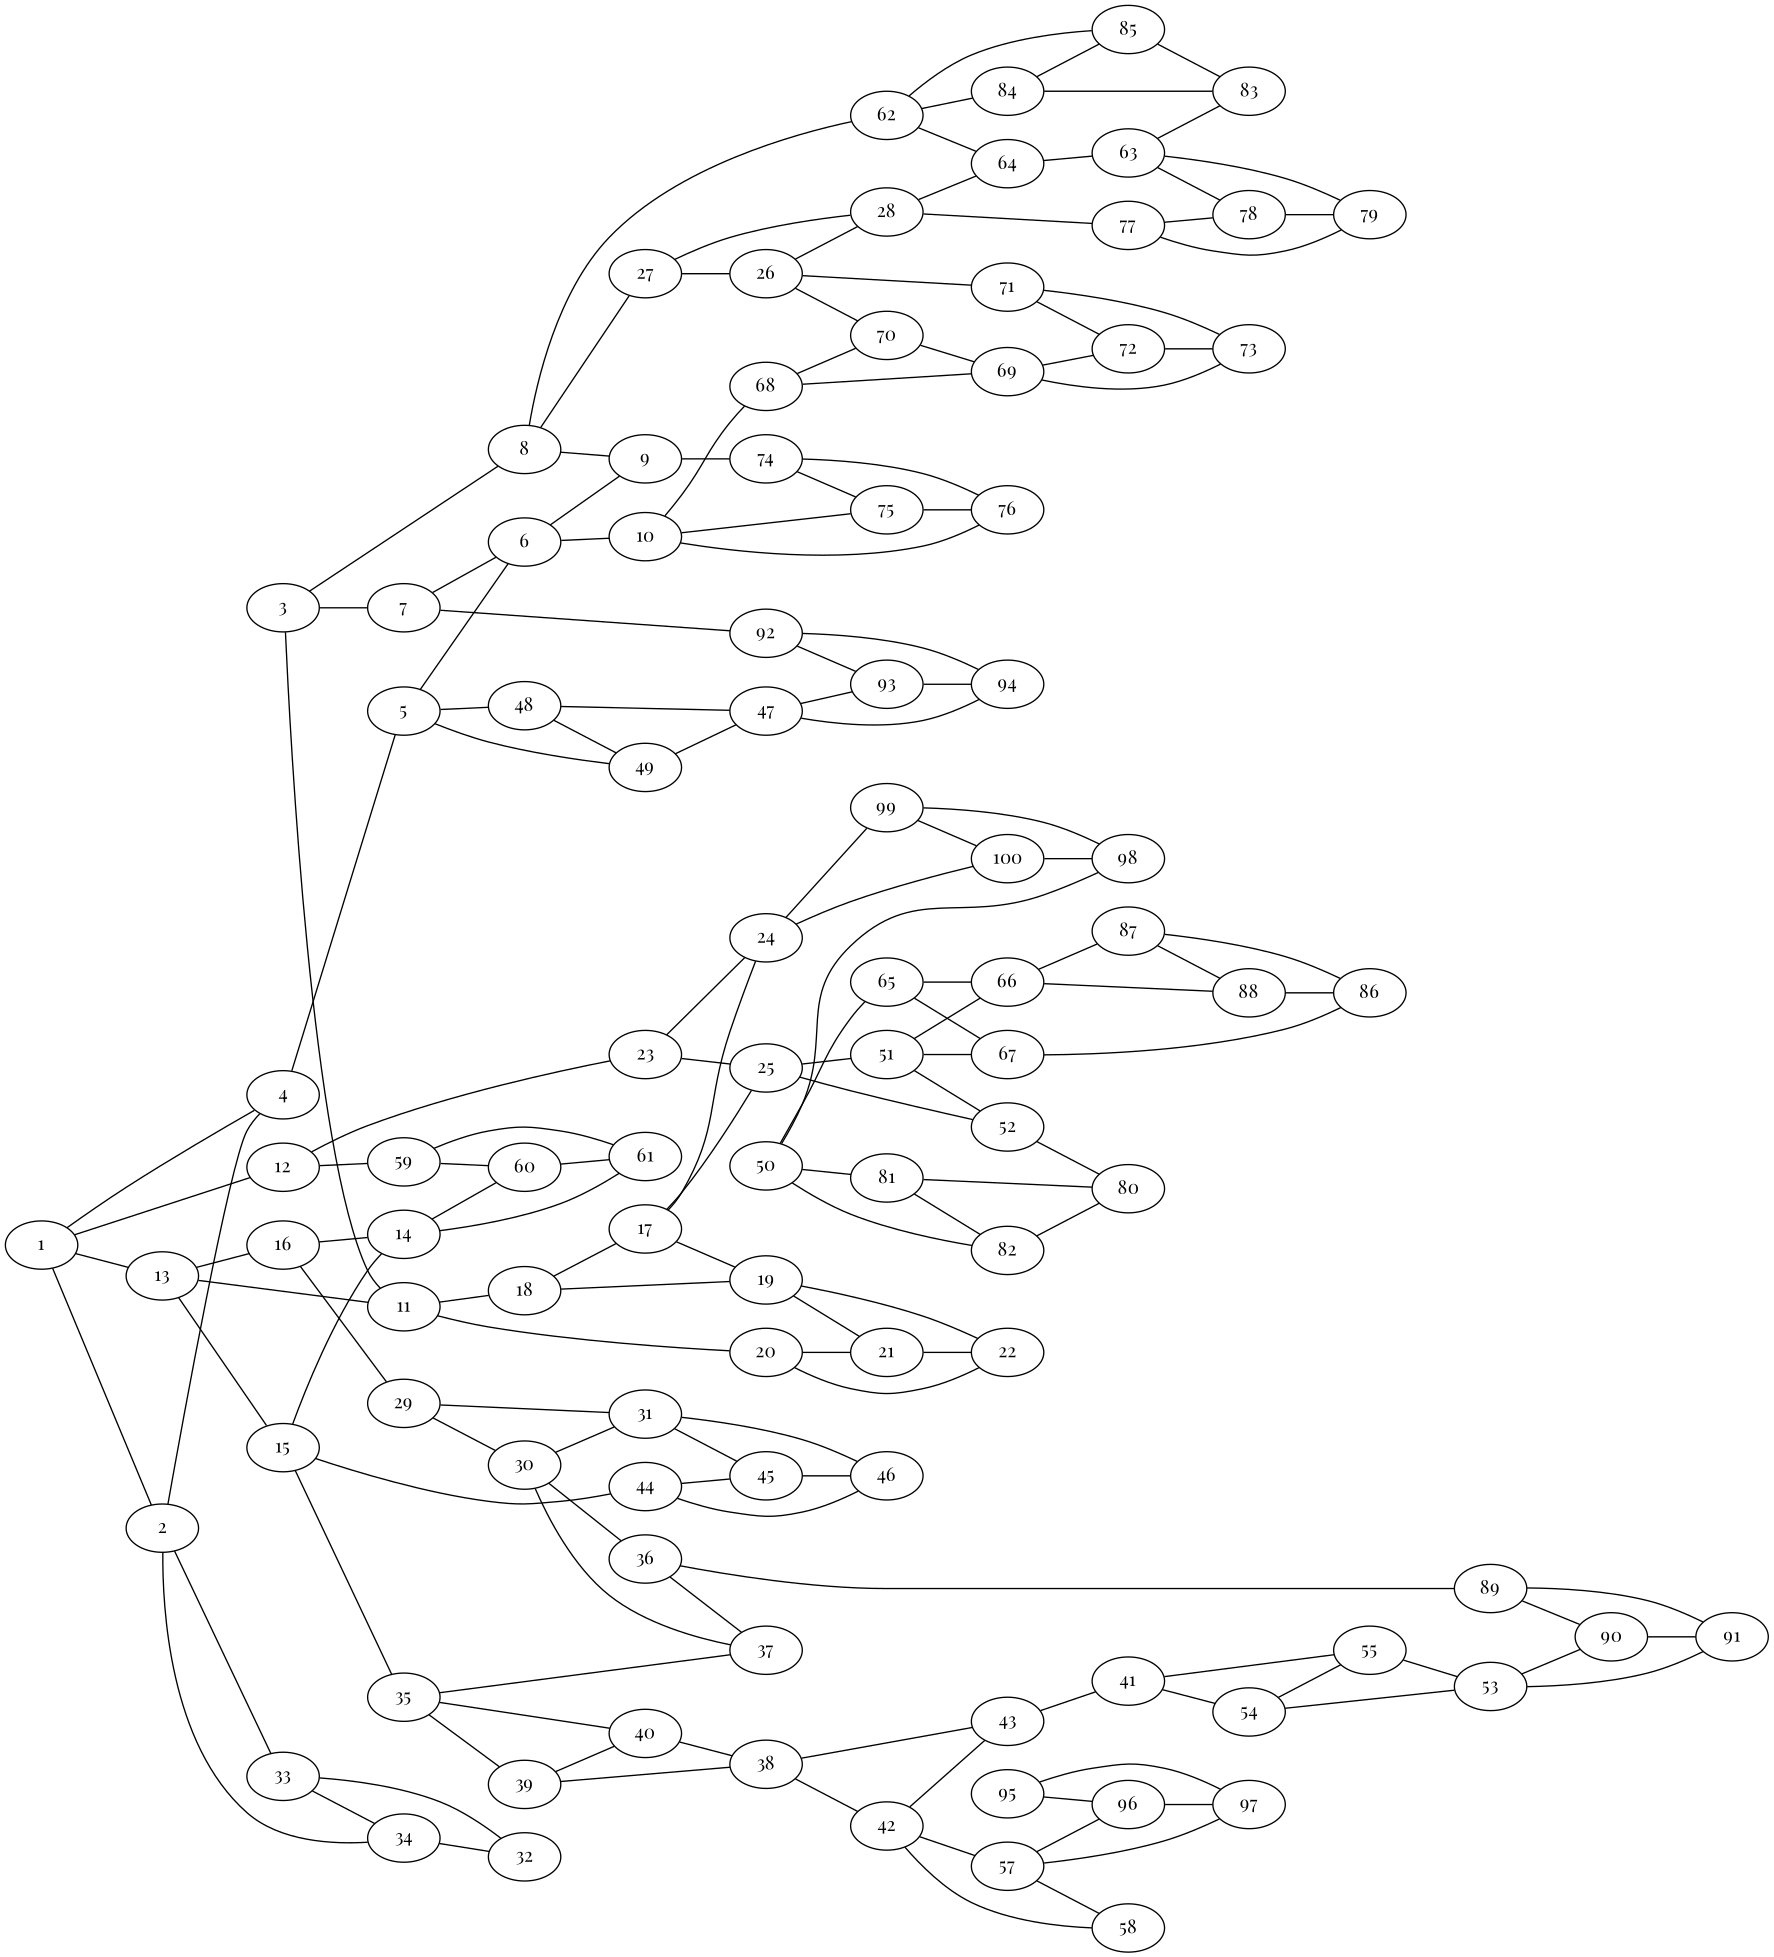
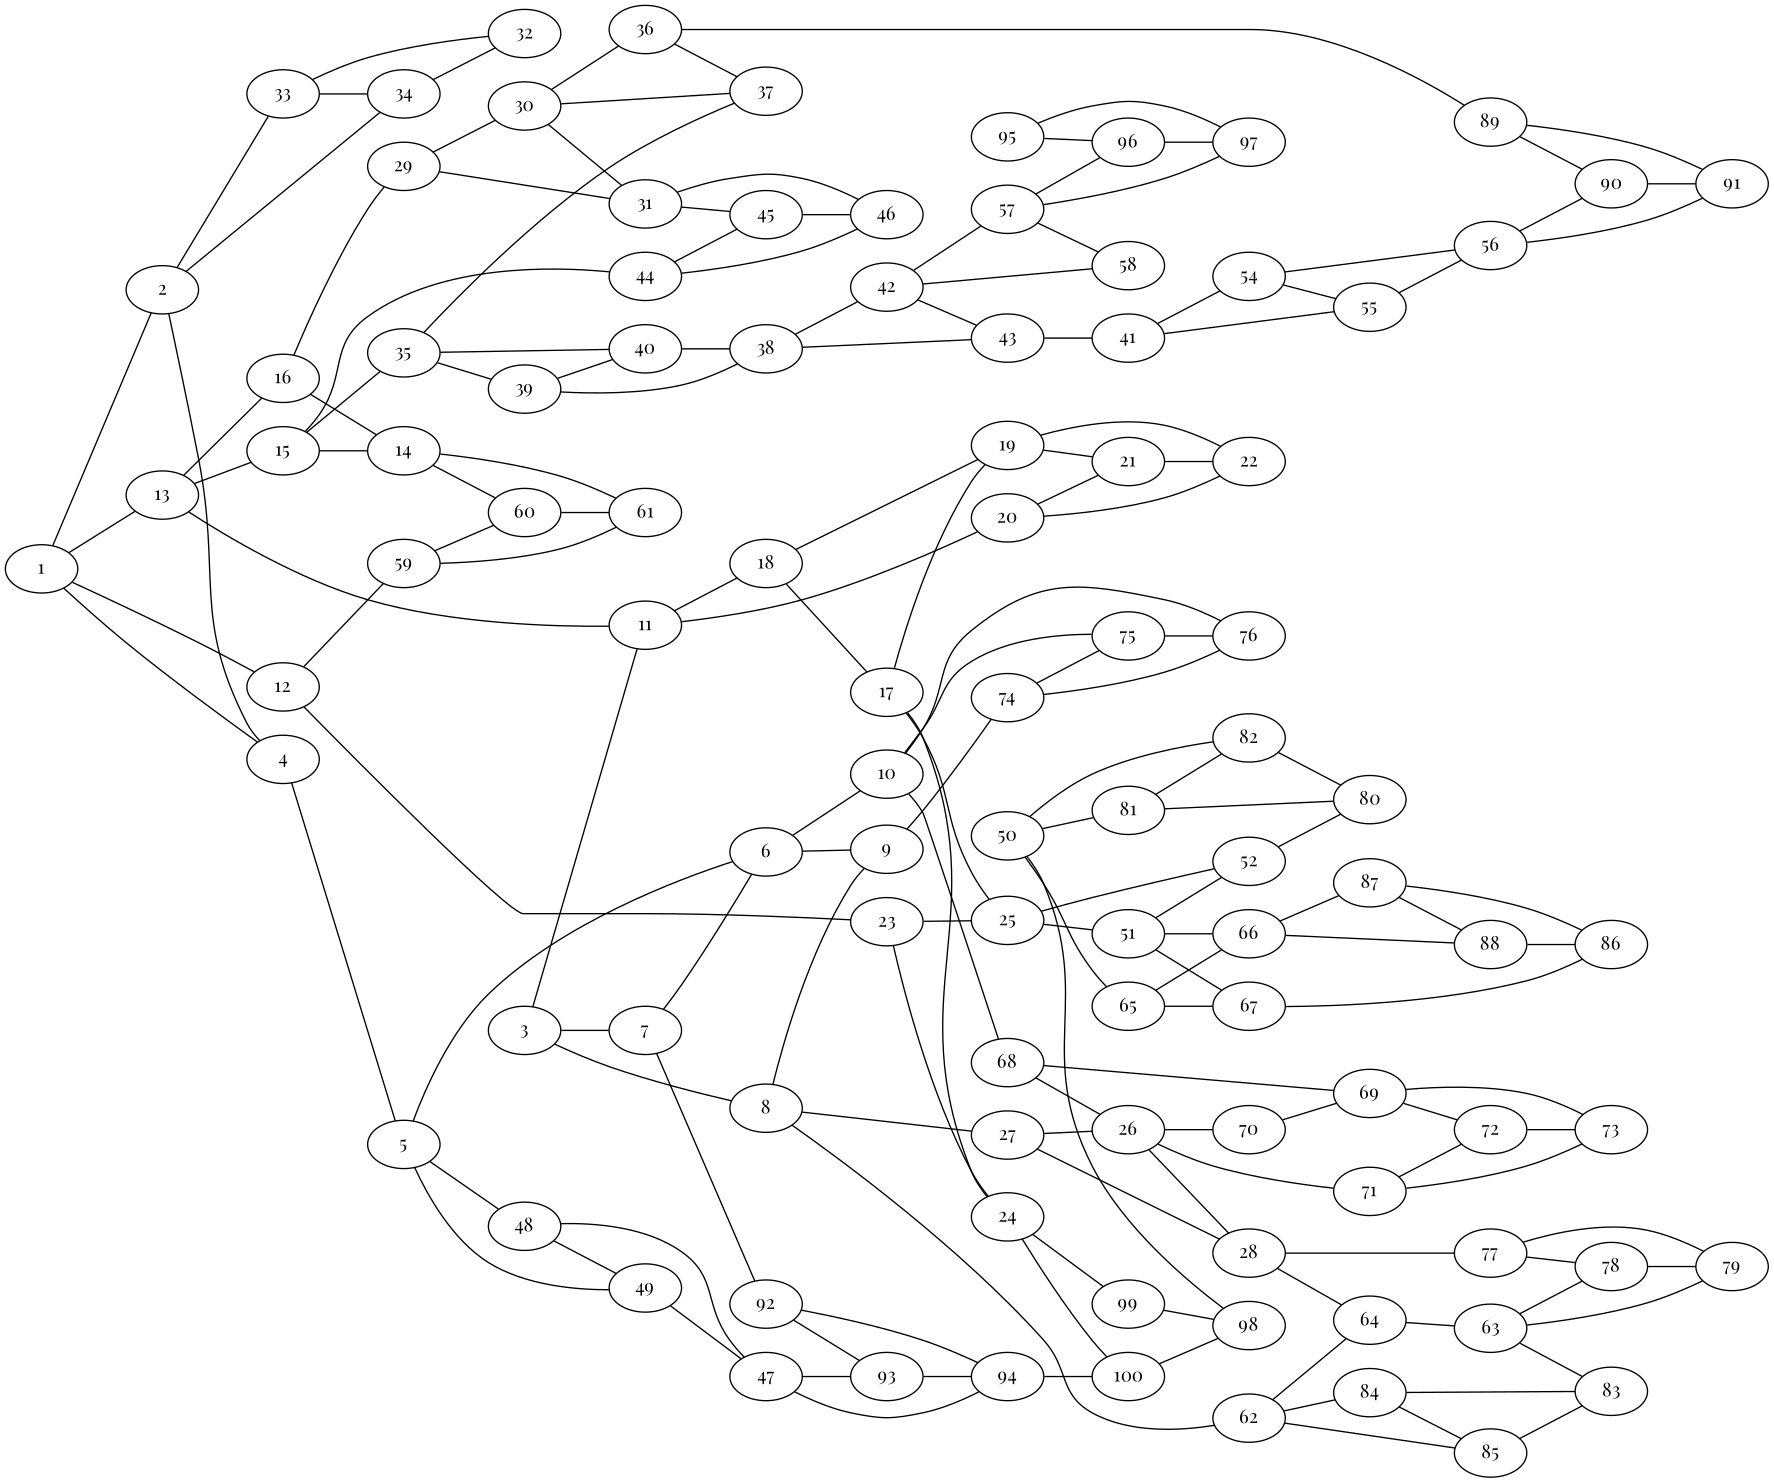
(826, 361) -> (1058, 1091)
(947, 833) -> (1073, 1377)
(1491, 1686) -> (1491, 246)
